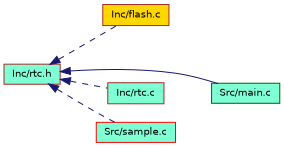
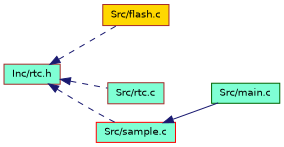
(136, 15) -> (136, 15)
(145, 70) -> (196, 111)
(136, 93) -> (136, 93)
